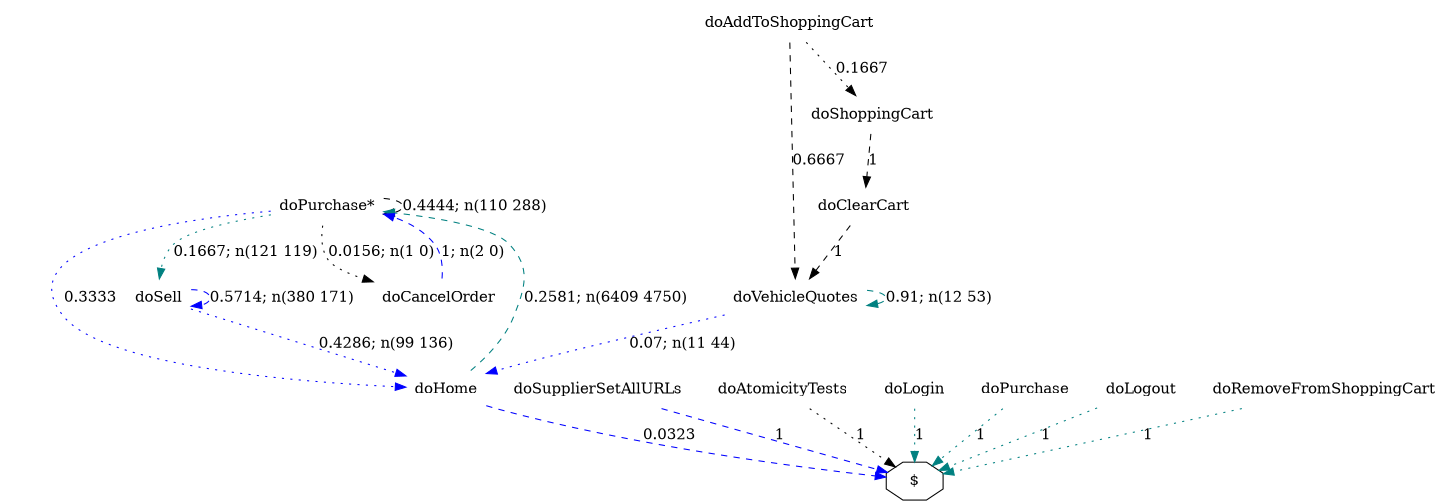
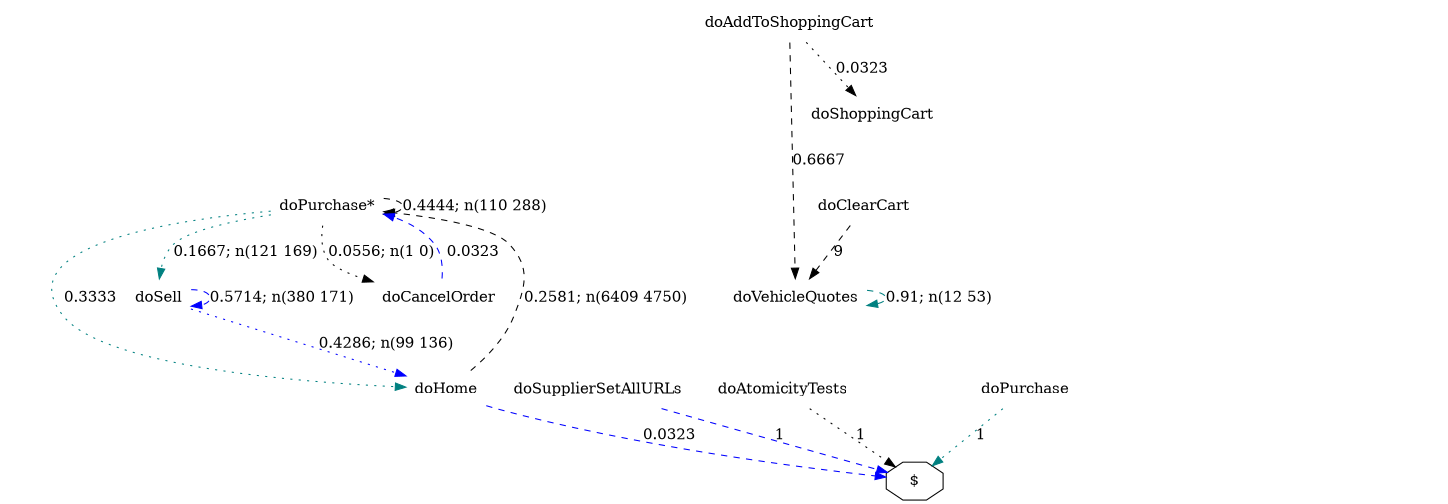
(862, 69) -> (862, 69)
(869, 155) -> none
(246, 252) -> (246, 252)
(381, 252) -> (381, 252)
(473, 252) -> (473, 252)
(839, 252) -> (839, 252)
(517, 255) -> (517, 255)
(92, 337) -> (92, 337)
(610, 342) -> none
(915, 390) -> none
(1141, 390) -> none
(1324, 390) -> none
